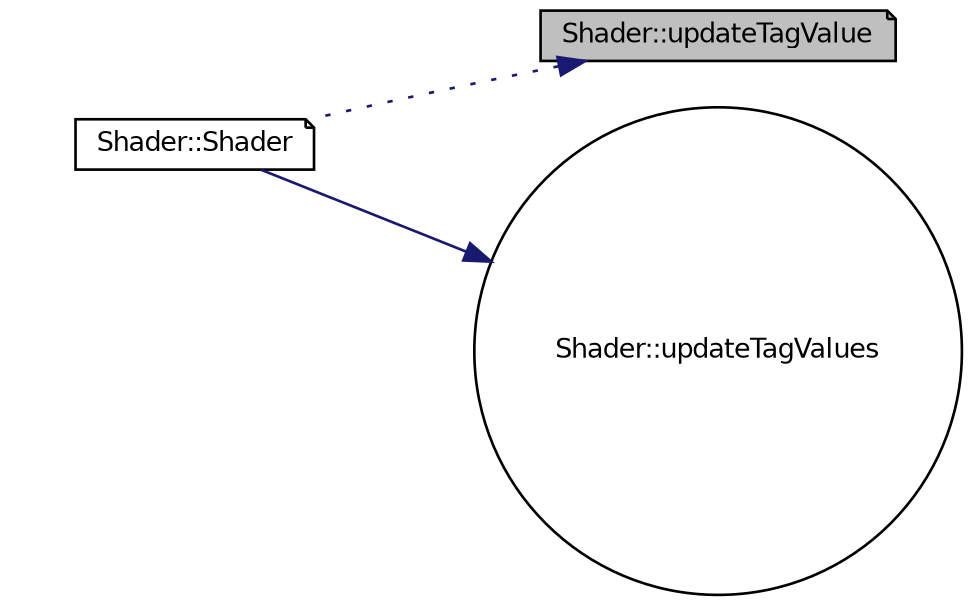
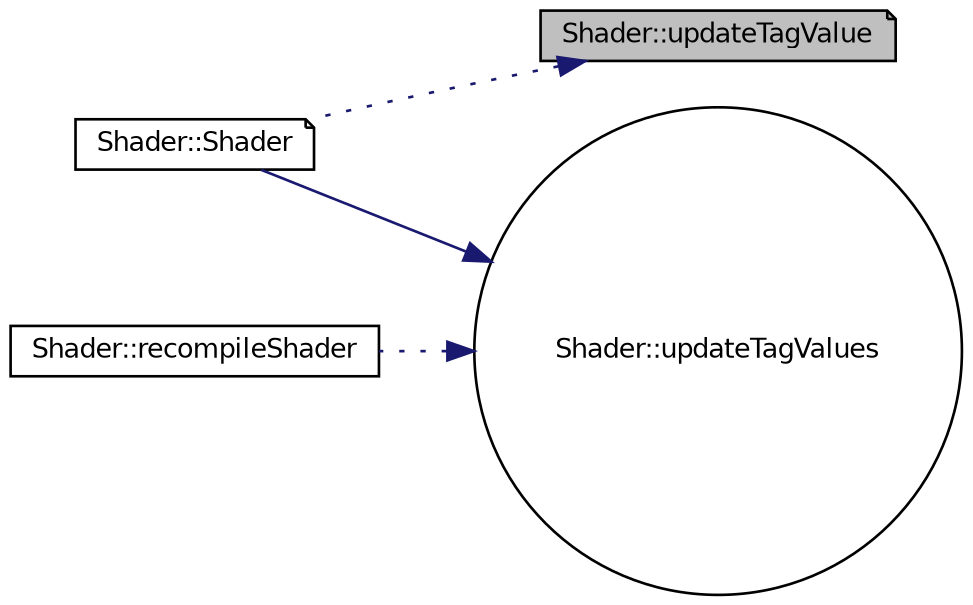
none -> (195, 351)
